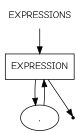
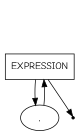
(40, 16) -> none
